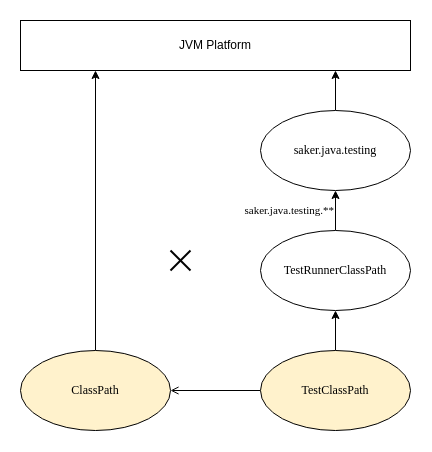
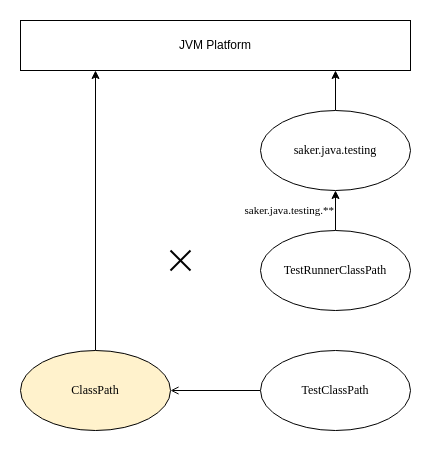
(336, 334) -> none
(336, 391) -> (336, 391)
